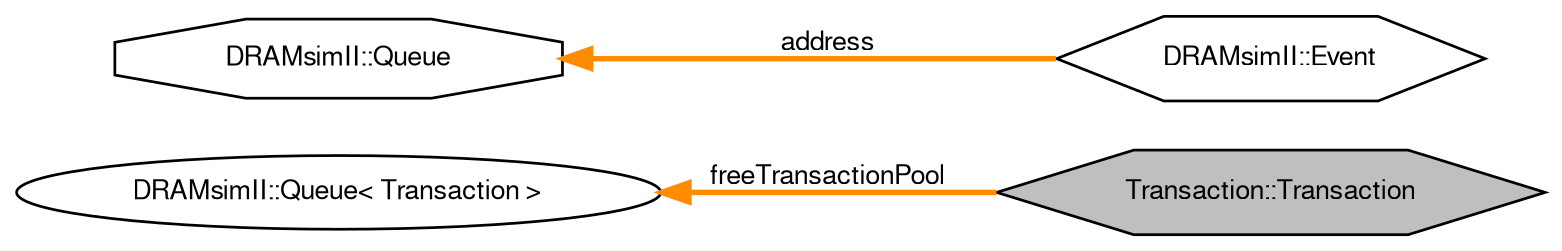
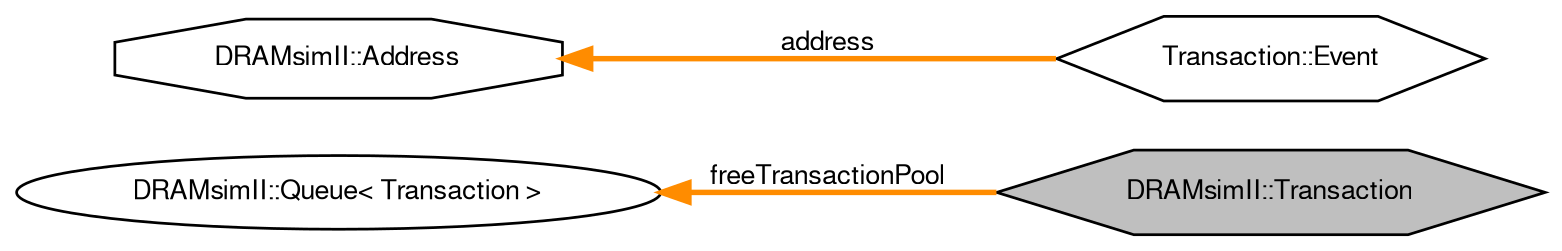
(339, 59) -> (339, 59)
(1271, 59) -> (1271, 59)
(1271, 192) -> (1271, 192)
